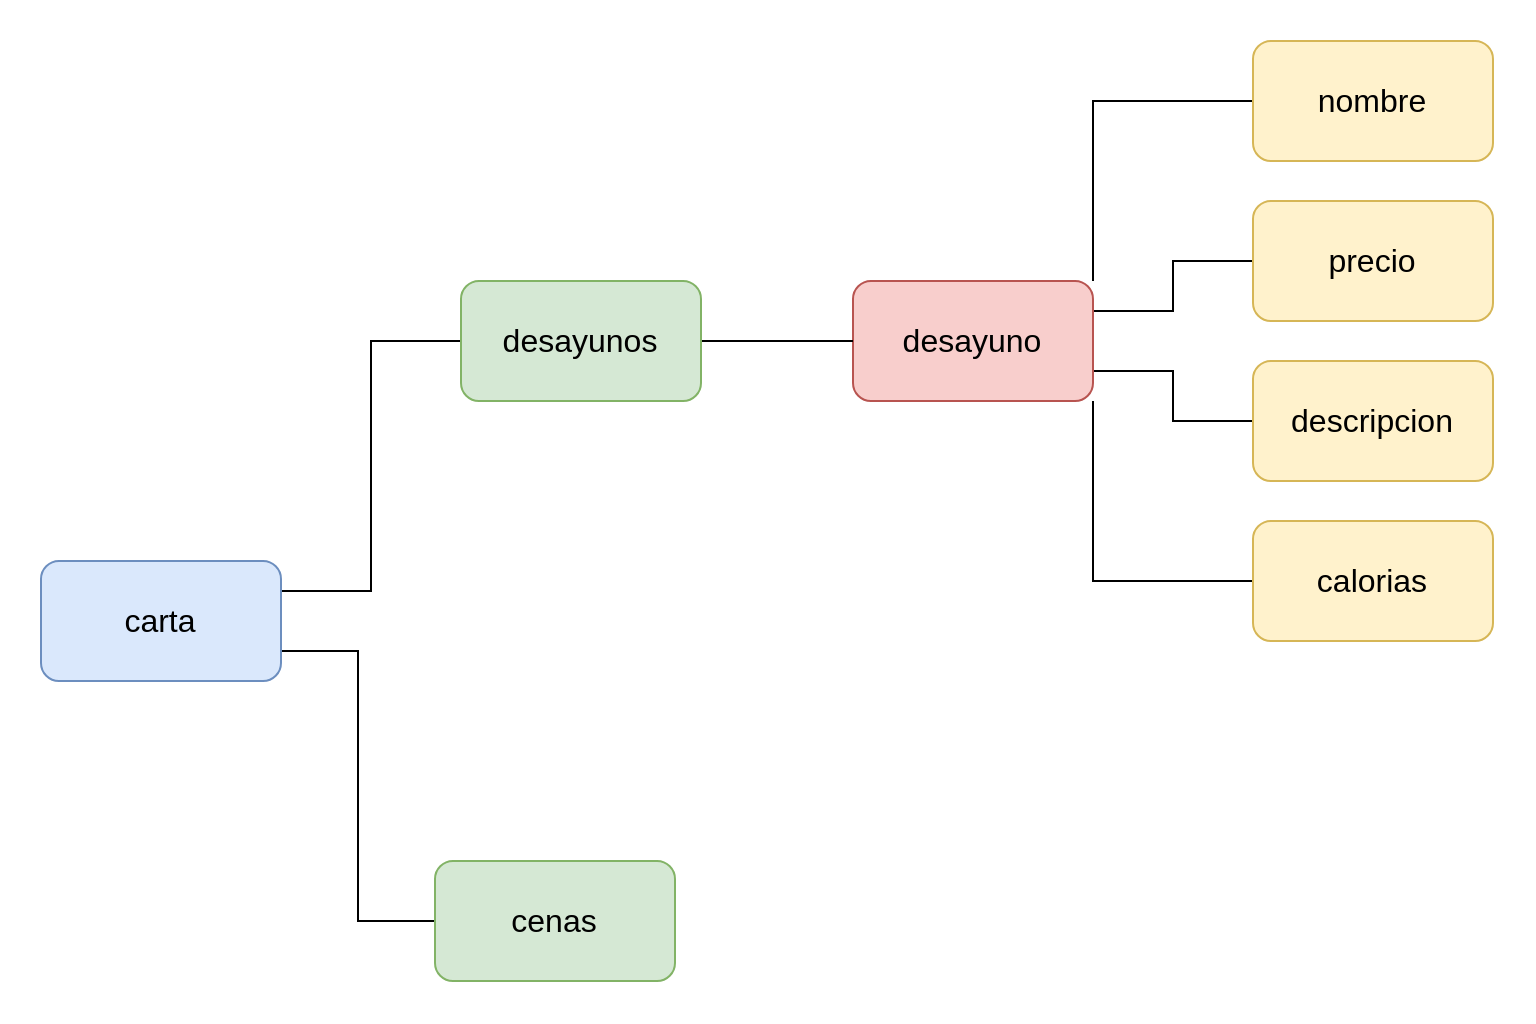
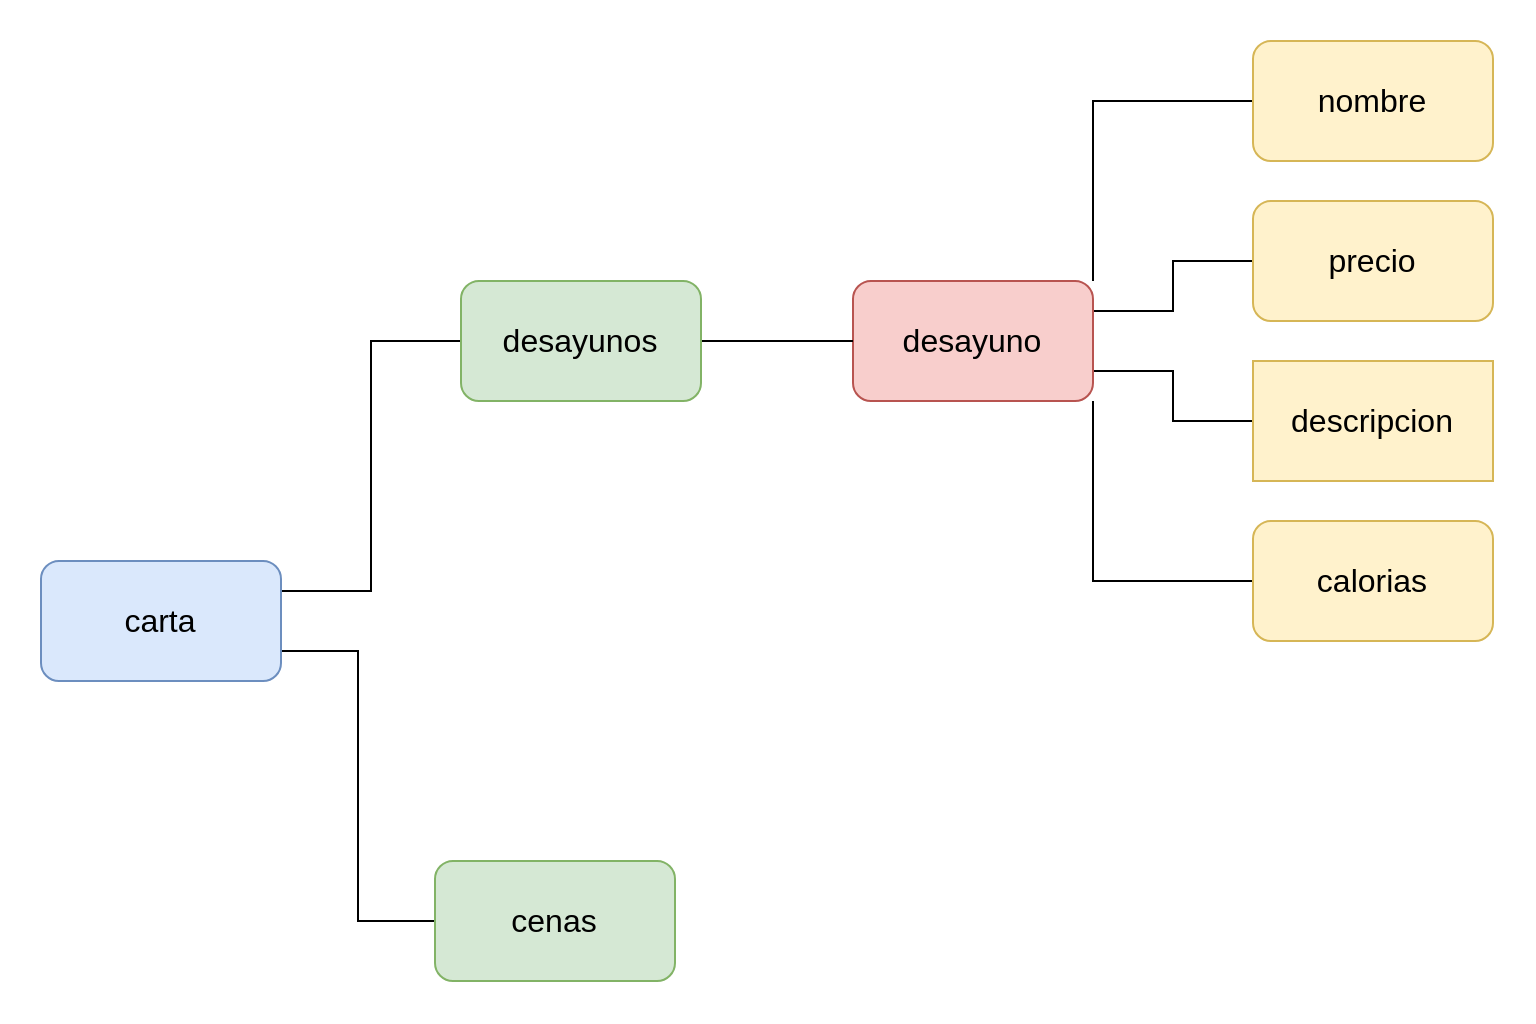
(1373, 421) -> (1373, 421)
